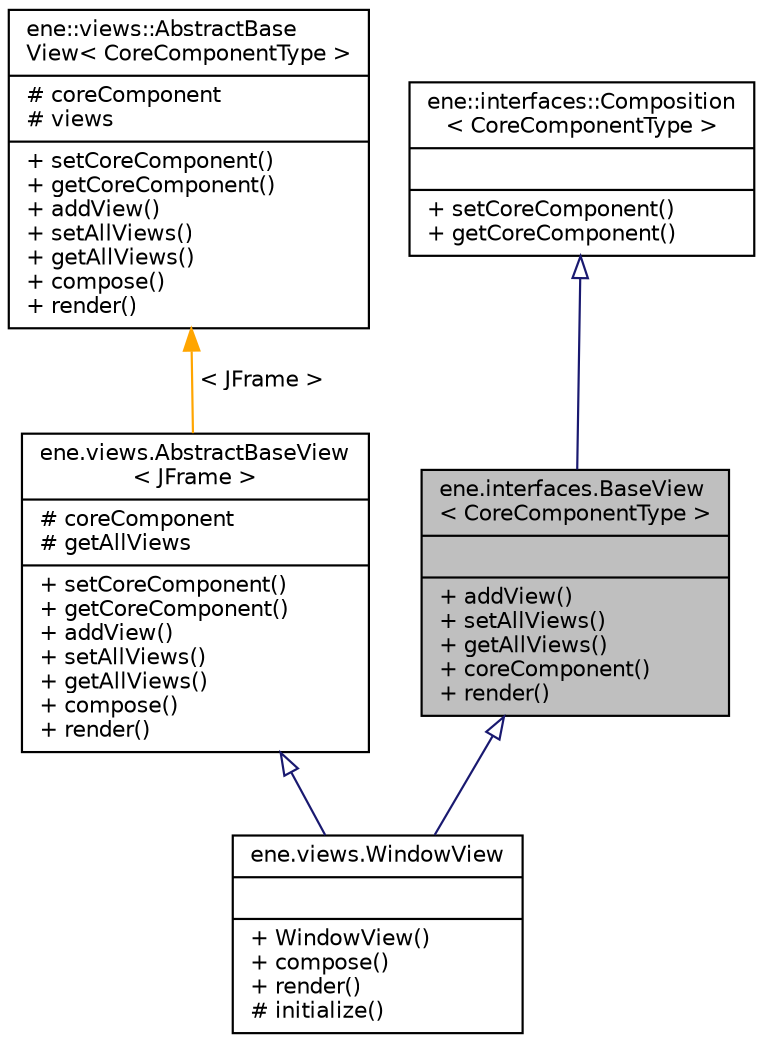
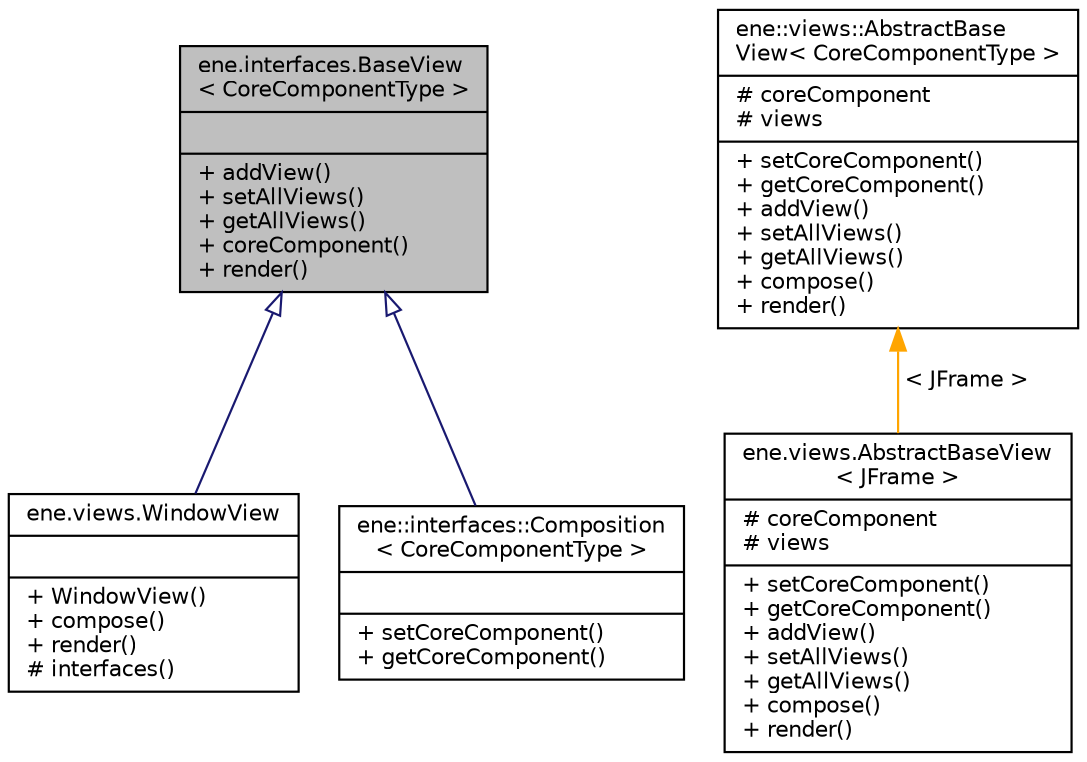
(579, 374) -> (435, 409)
(116, 543) -> (786, 543)
(308, 804) -> none
(317, 1011) -> (101, 670)
